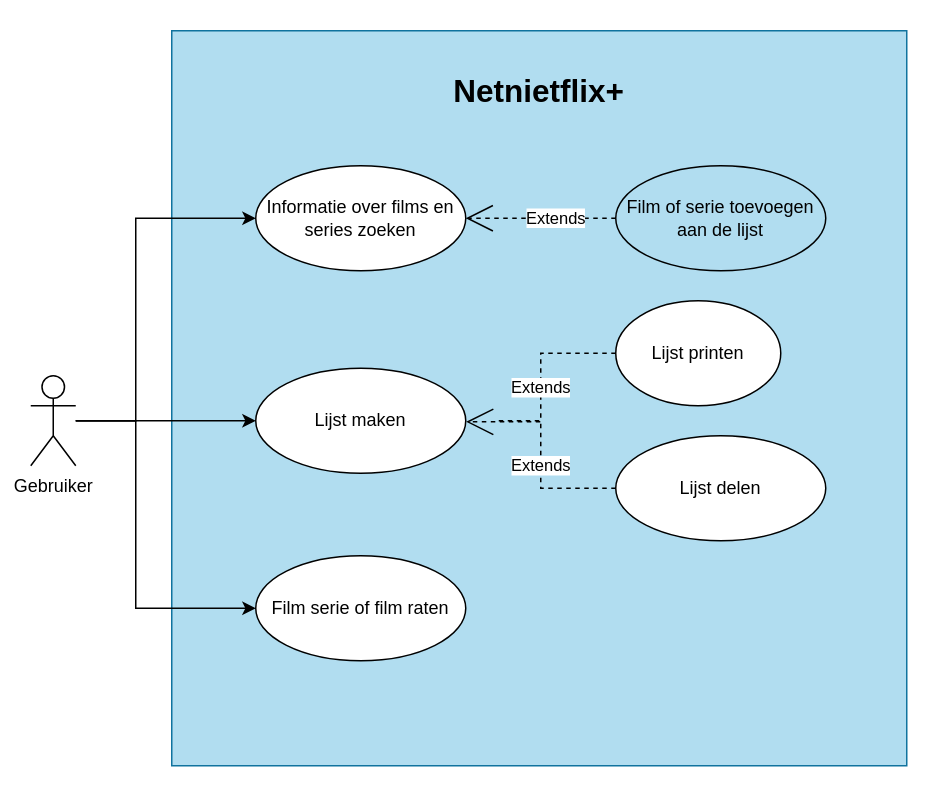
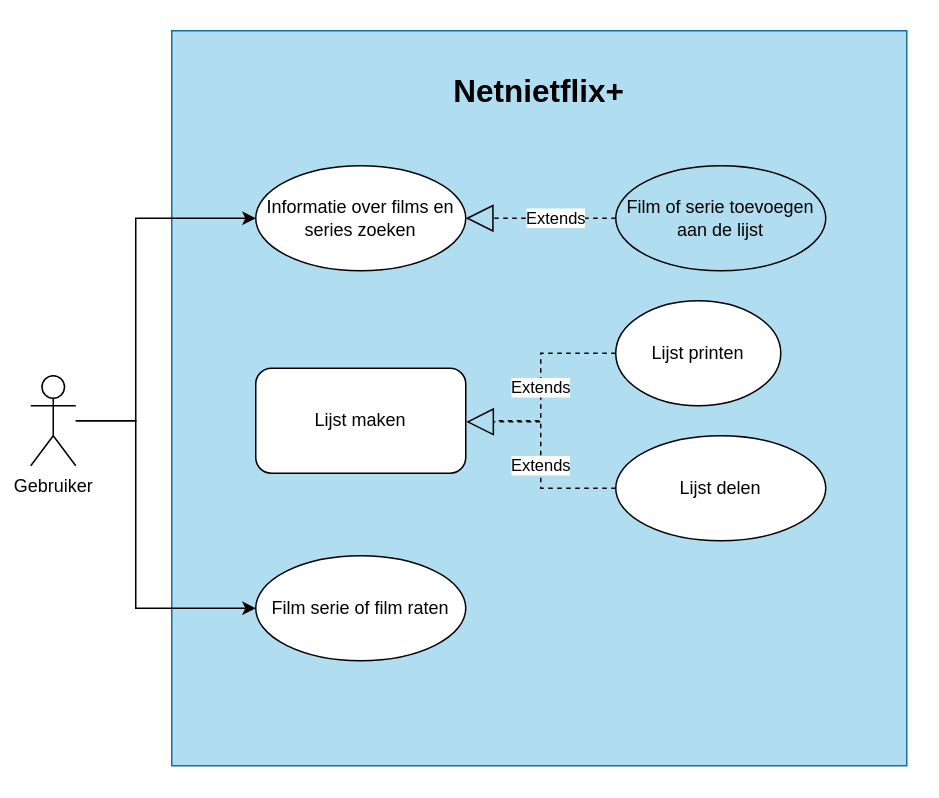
(482, 218) -> (494, 218)
(192, 421) -> none
(361, 421) -> (361, 421)
(483, 422) -> (494, 422)
